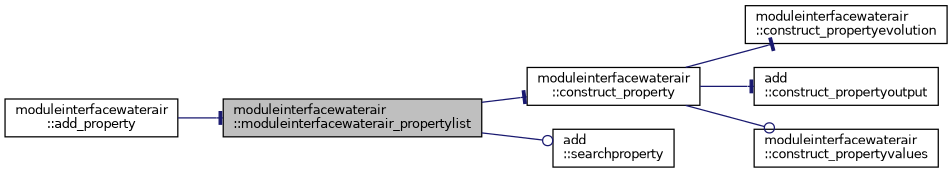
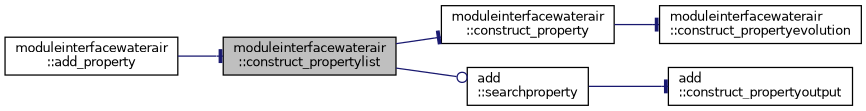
(724, 86) -> (625, 86)
(352, 118) -> (310, 56)
(846, 148) -> none
